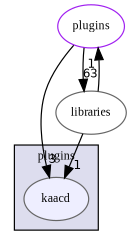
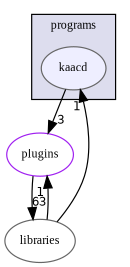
(43, 102) -> (59, 107)
(56, 156) -> (74, 26)
